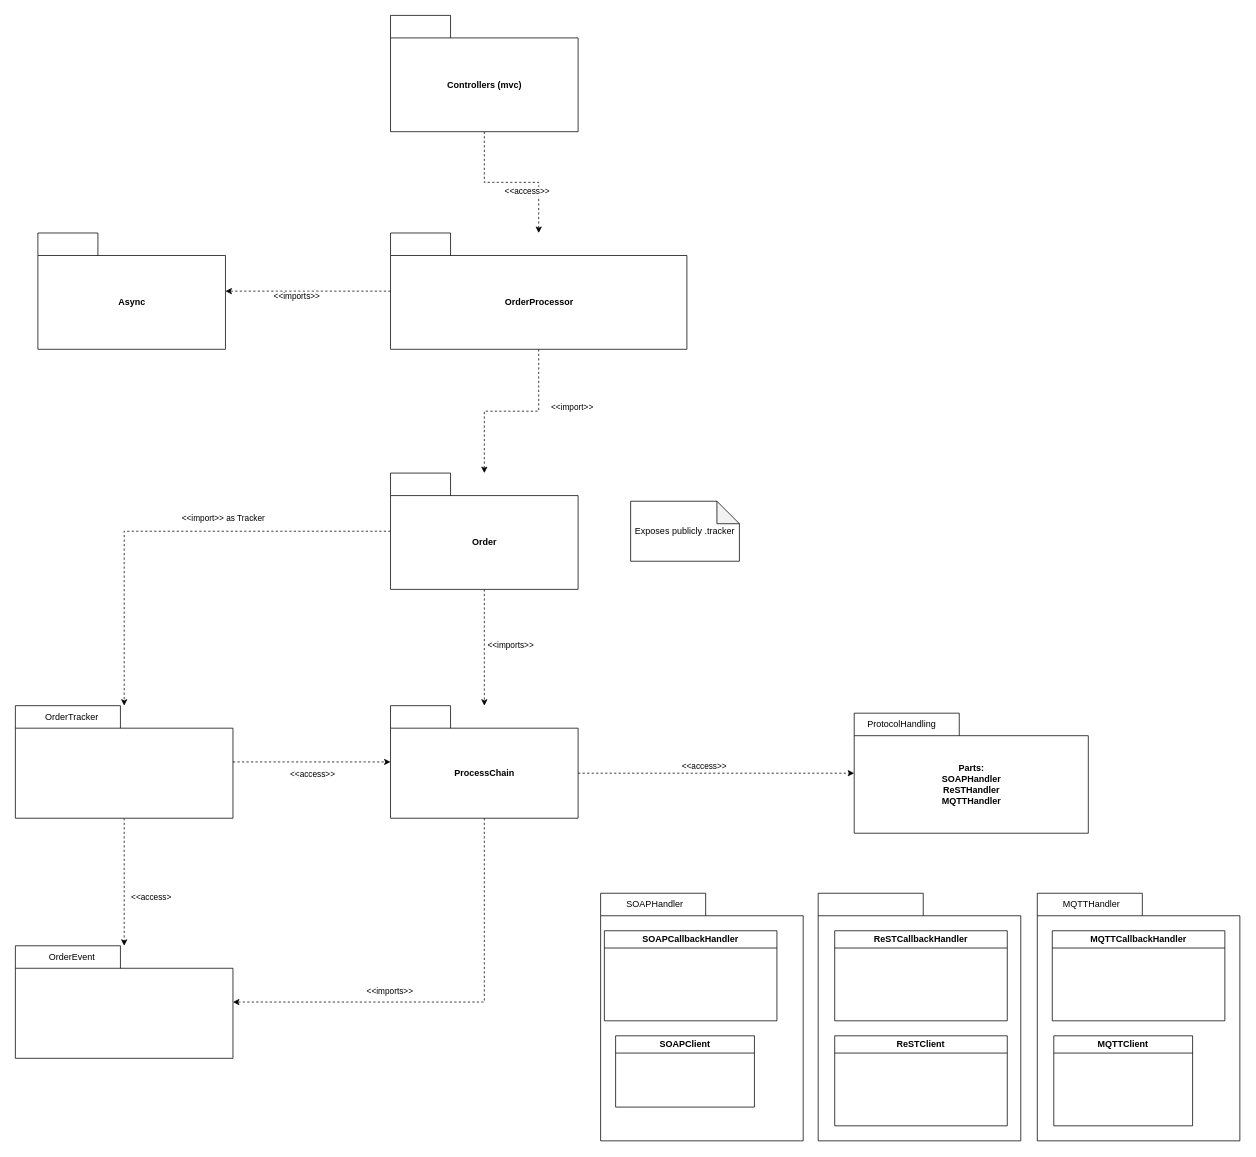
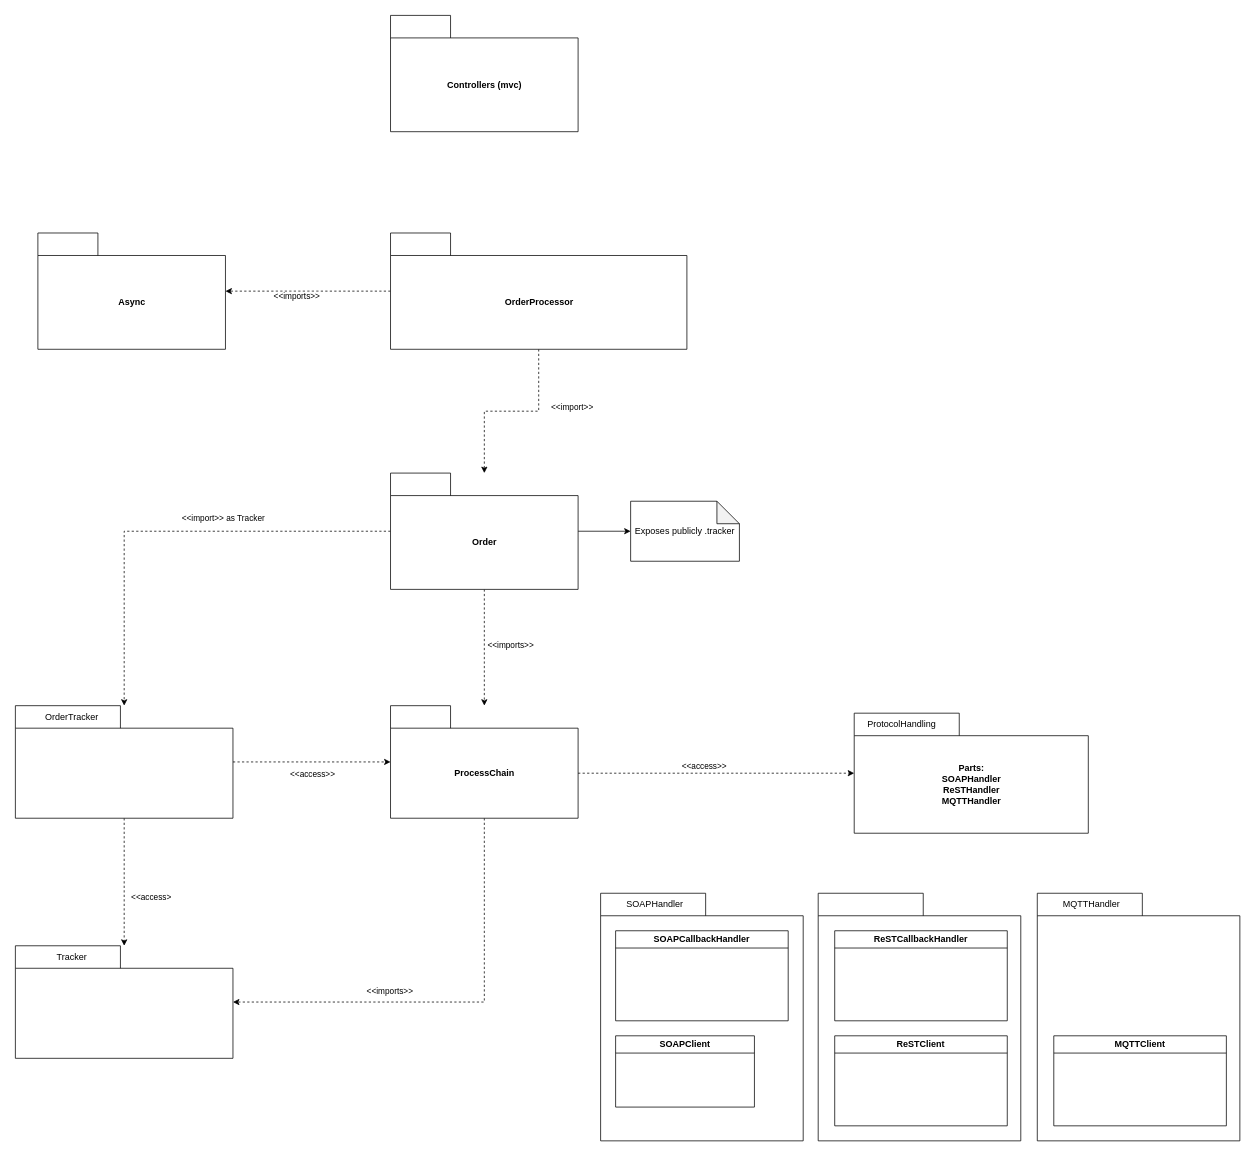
(508, 182) -> none
none -> (601, 531)
(72, 957) -> (72, 957)
(690, 975) -> (702, 975)
(1138, 975) -> none
(1123, 1080) -> (1140, 1080)
